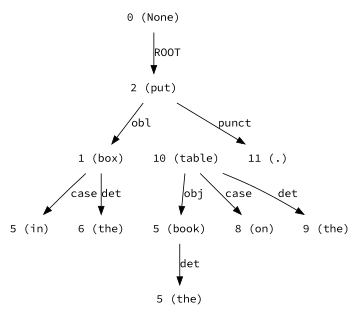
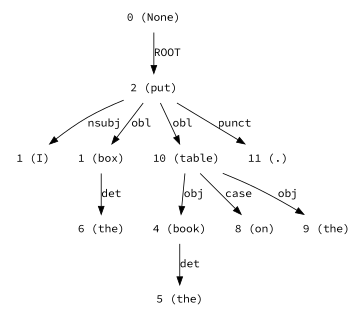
none -> (168, 120)
none -> (33, 159)
(288, 194) -> (288, 194)
(30, 229) -> none
(180, 229) -> (180, 229)
